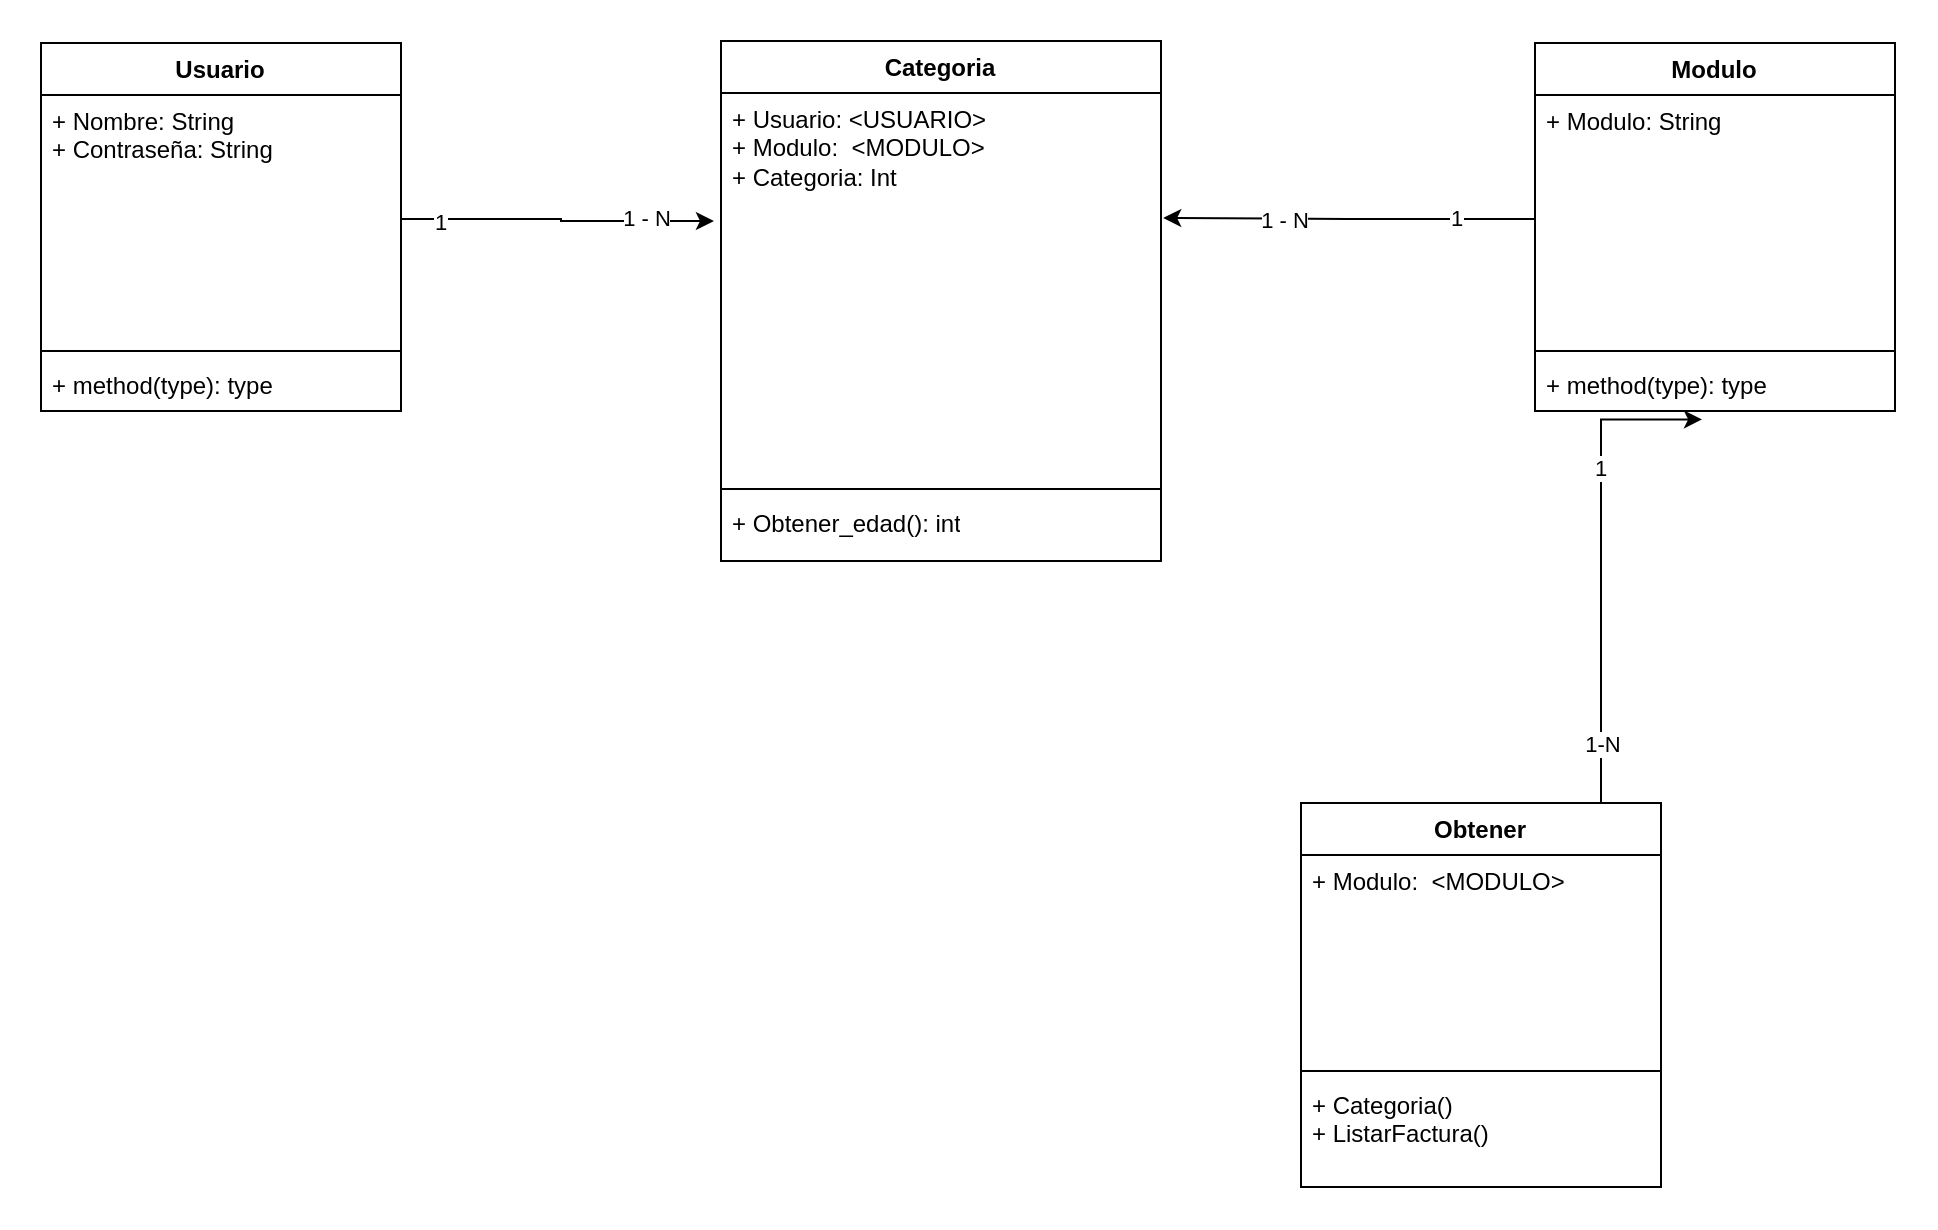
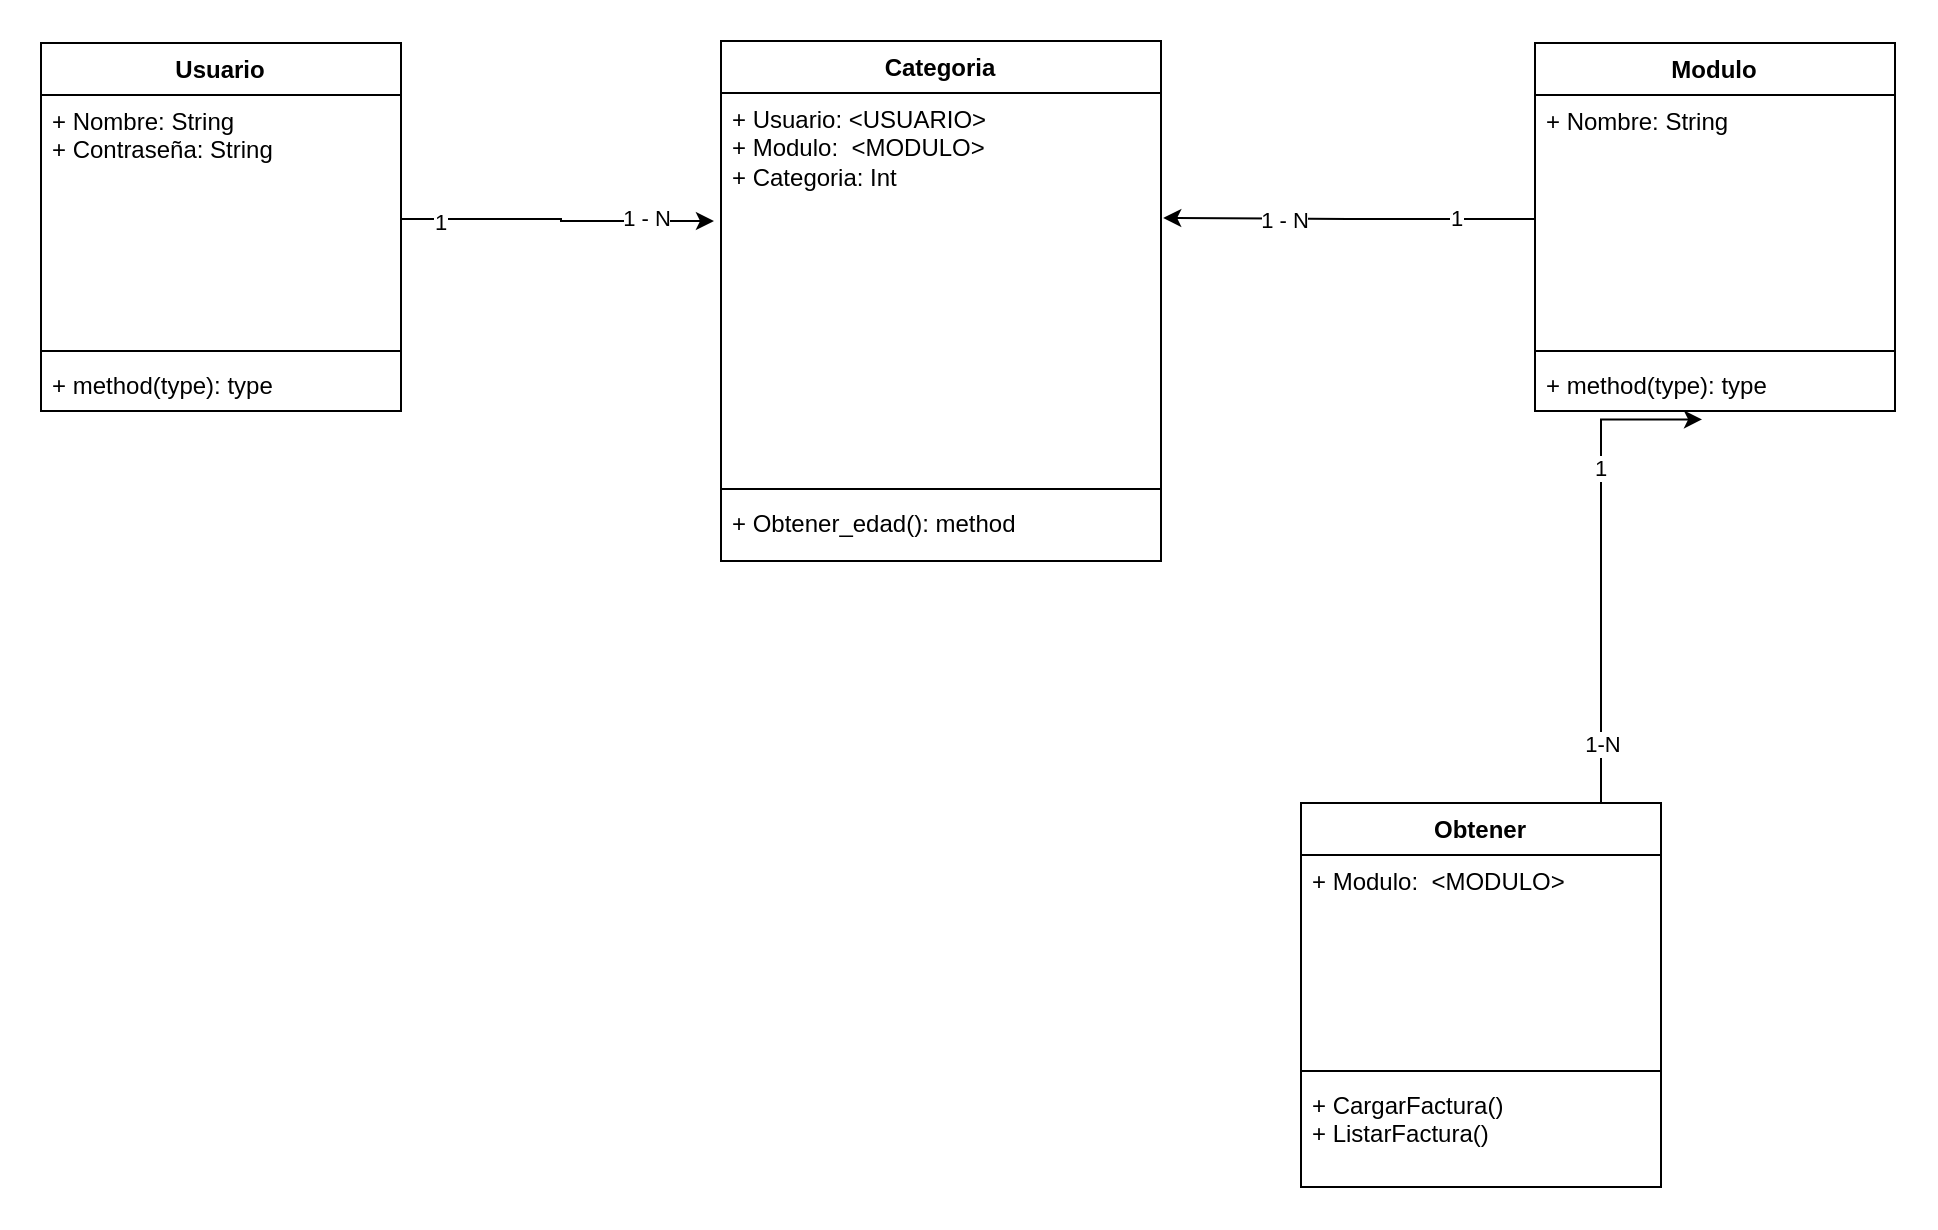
(1639, 123) -> (1642, 123)
(862, 525) -> (885, 525)
(1421, 1122) -> (1424, 1122)
